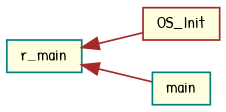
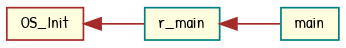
(121, 38) -> (123, 24)
